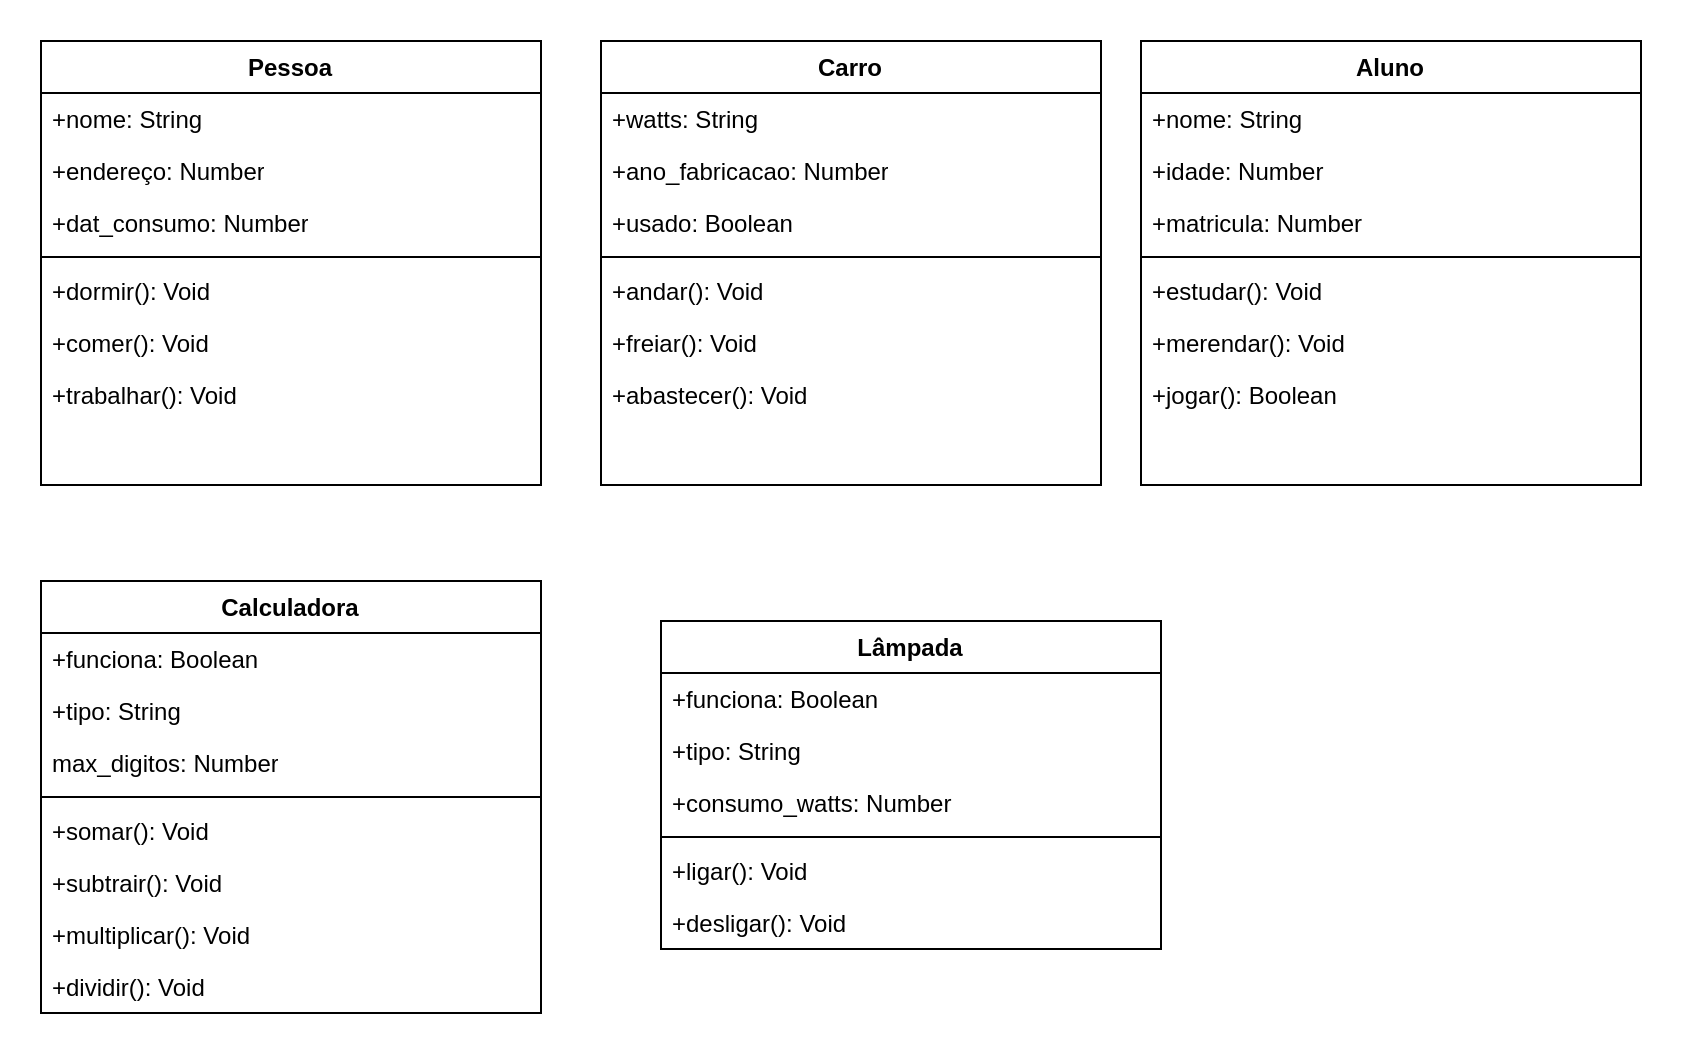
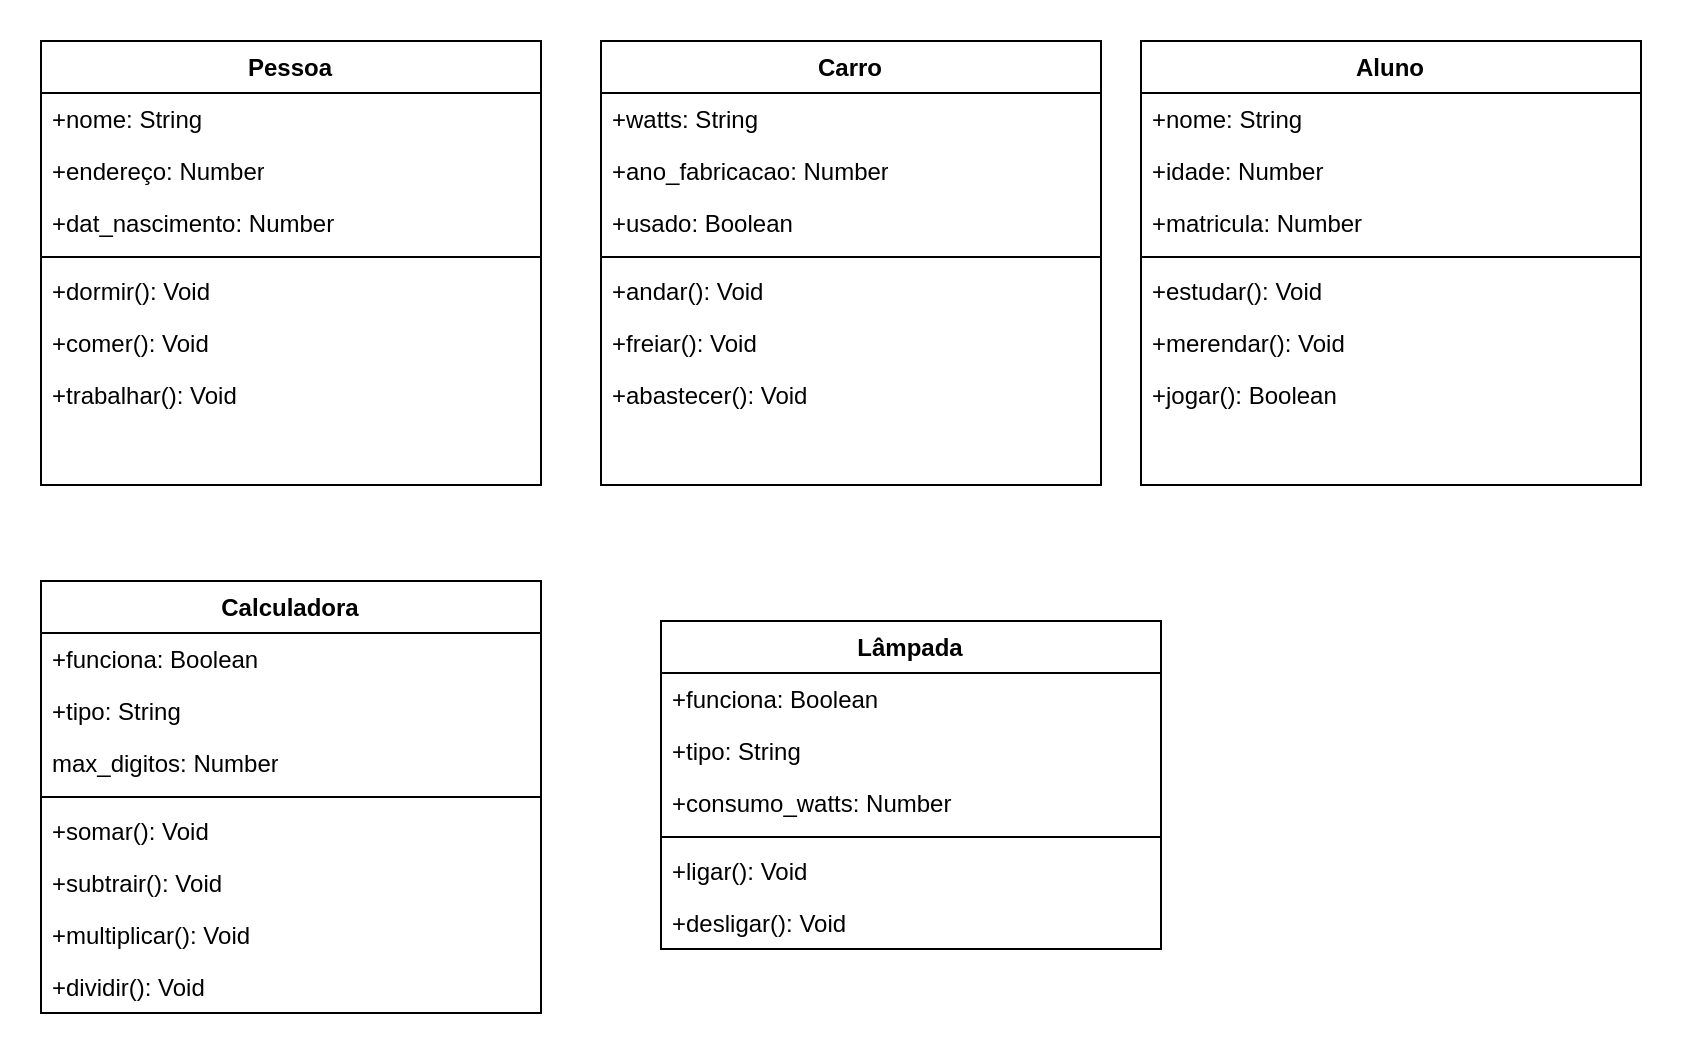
(181, 225) -> (198, 225)
